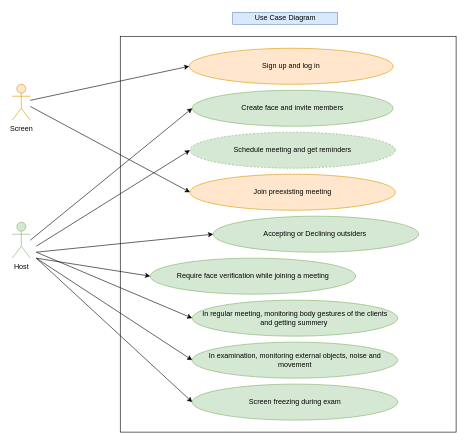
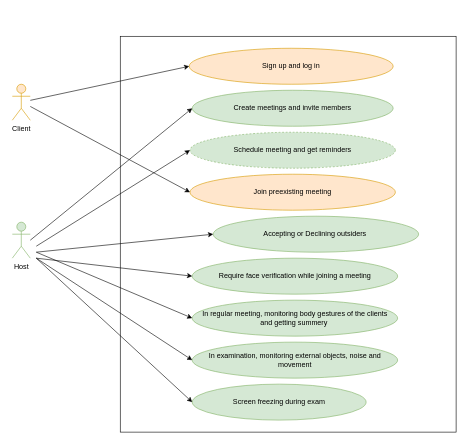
(285, 18) -> none
(293, 108) -> (293, 108)
(22, 129) -> (22, 129)
(253, 276) -> (295, 276)
(295, 402) -> (279, 402)
